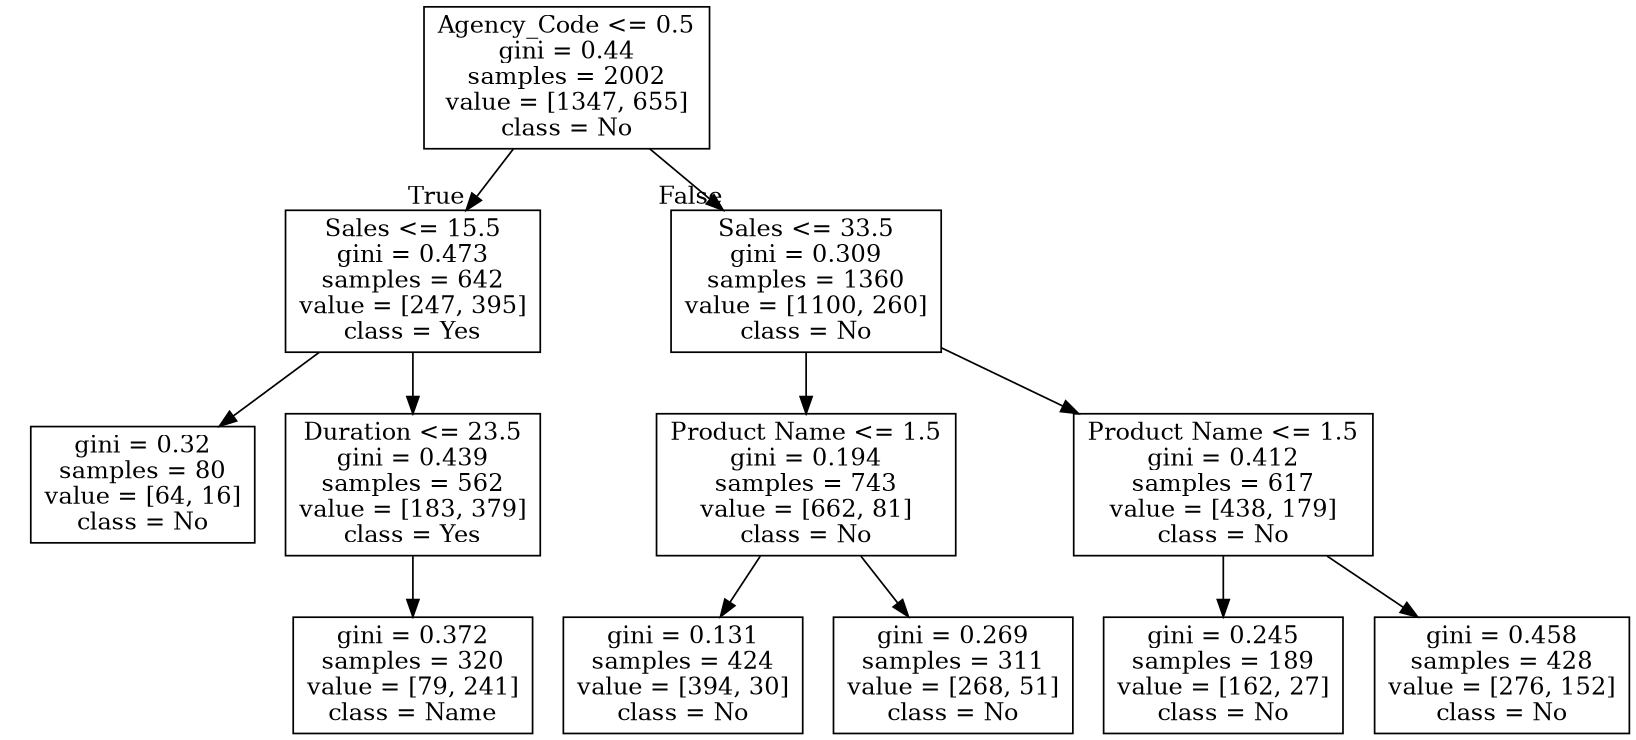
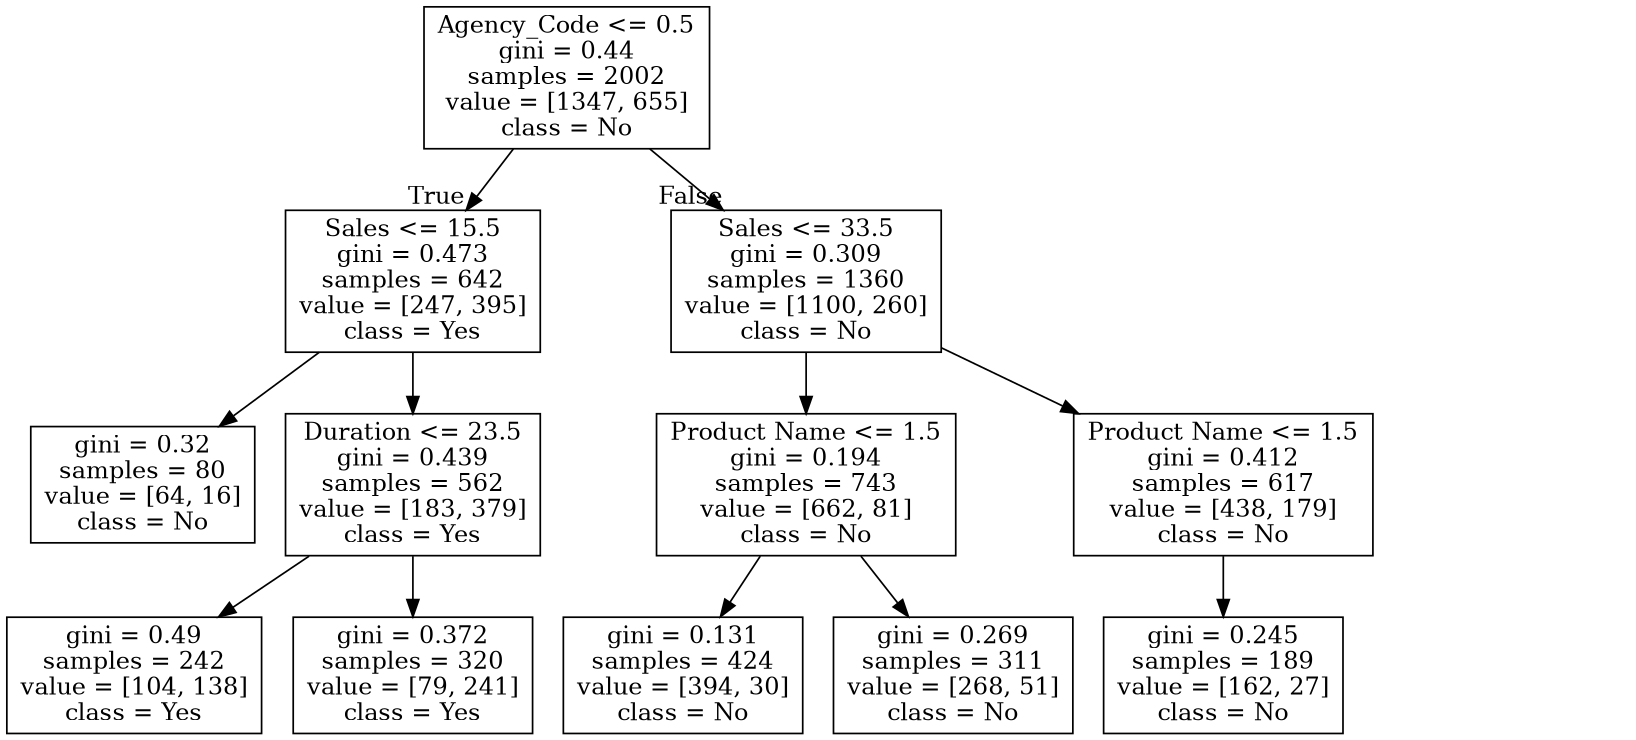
none -> (134, 675)
(413, 675) -> (413, 675)
(1502, 675) -> none
